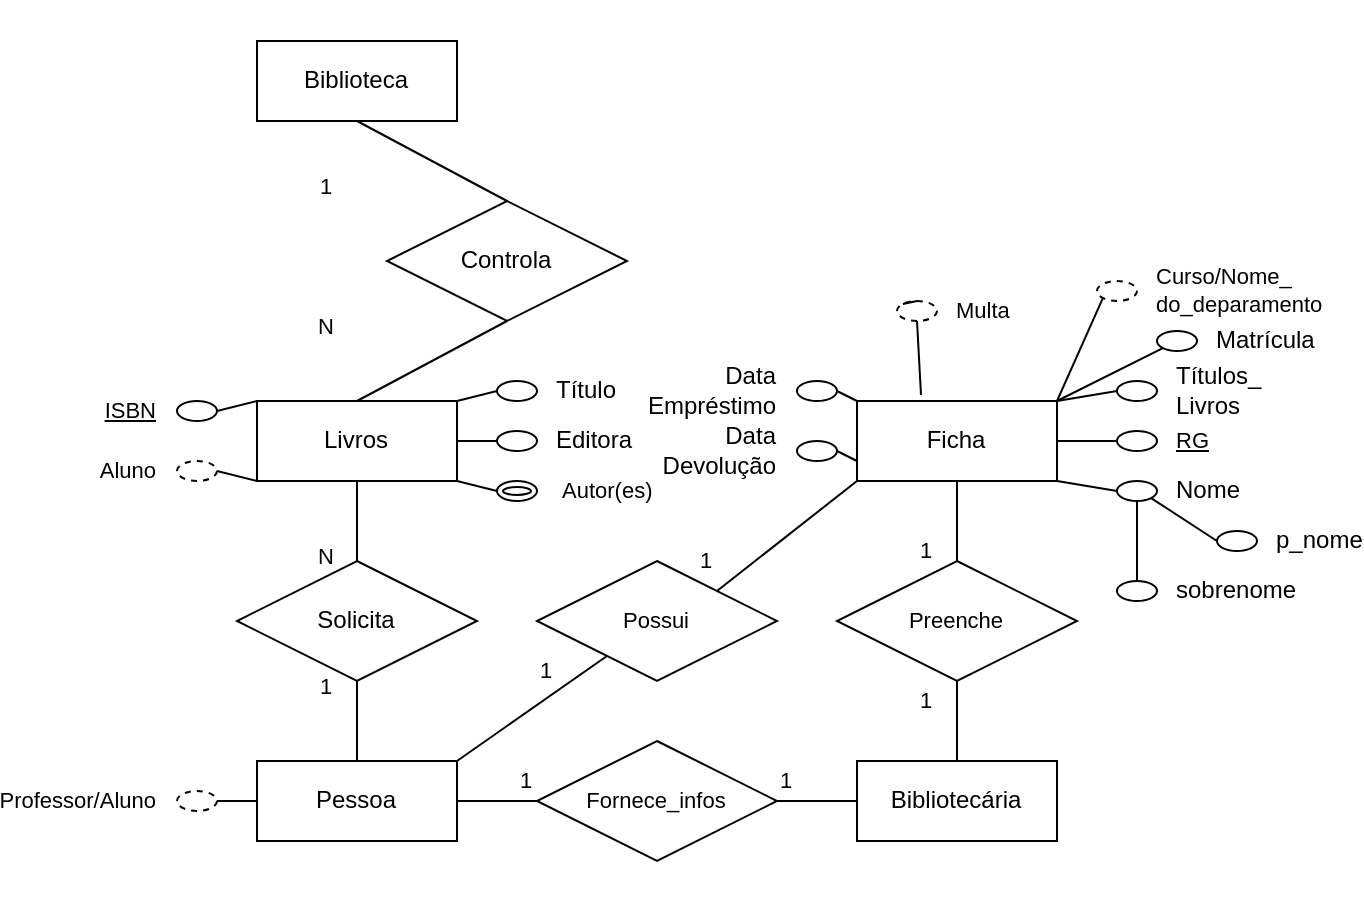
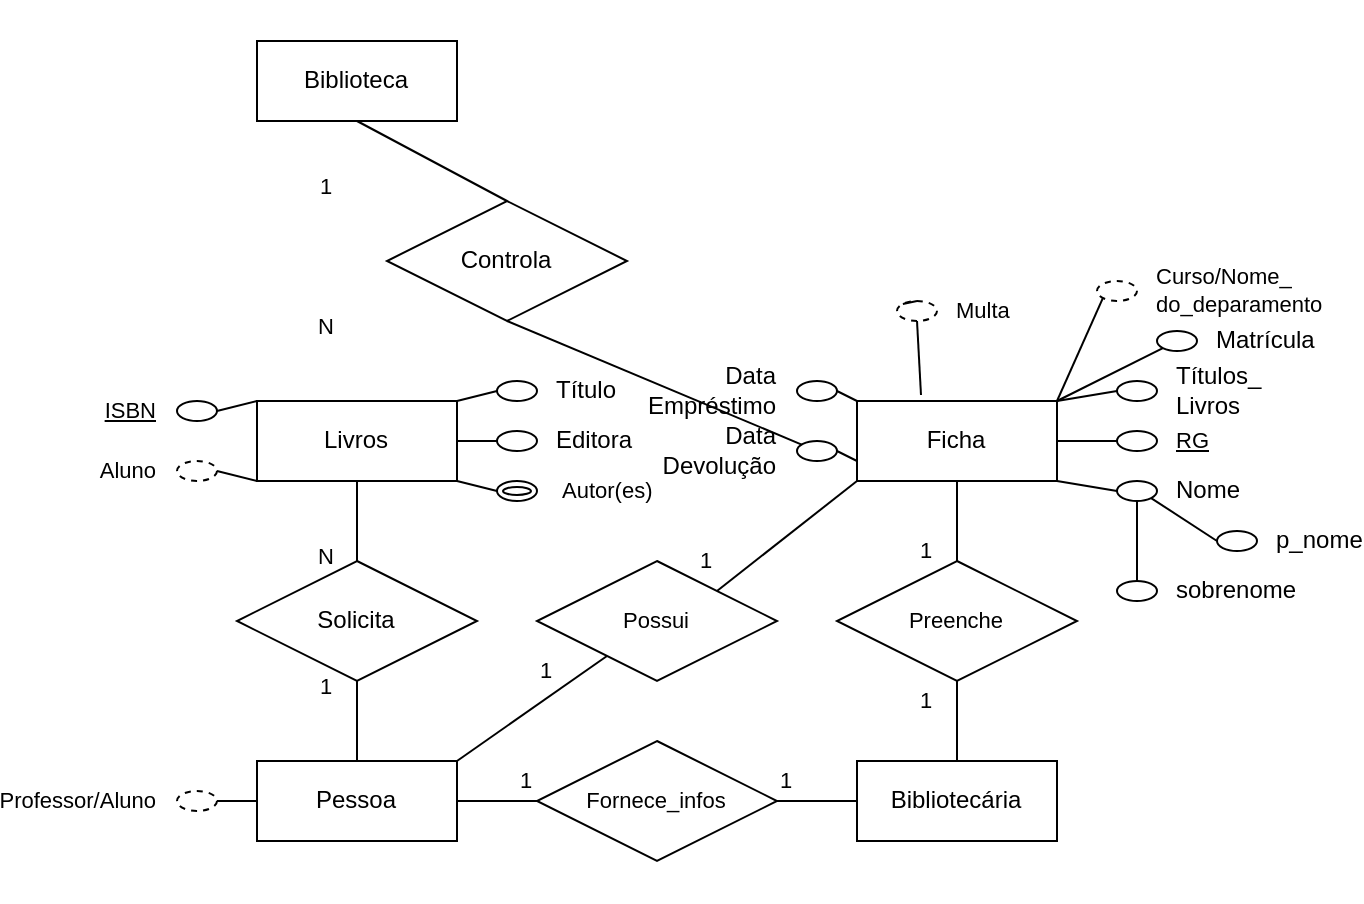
(432, 361) -> (654, 383)
